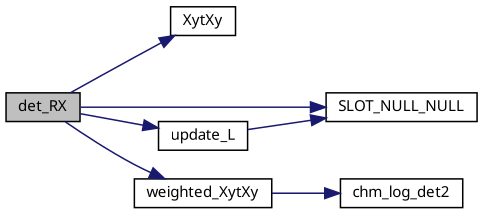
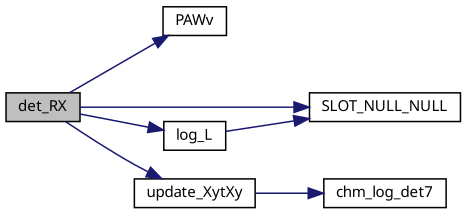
(203, 21) -> (195, 21)
(203, 136) -> (195, 136)
(203, 193) -> (195, 193)
(402, 193) -> (385, 193)
